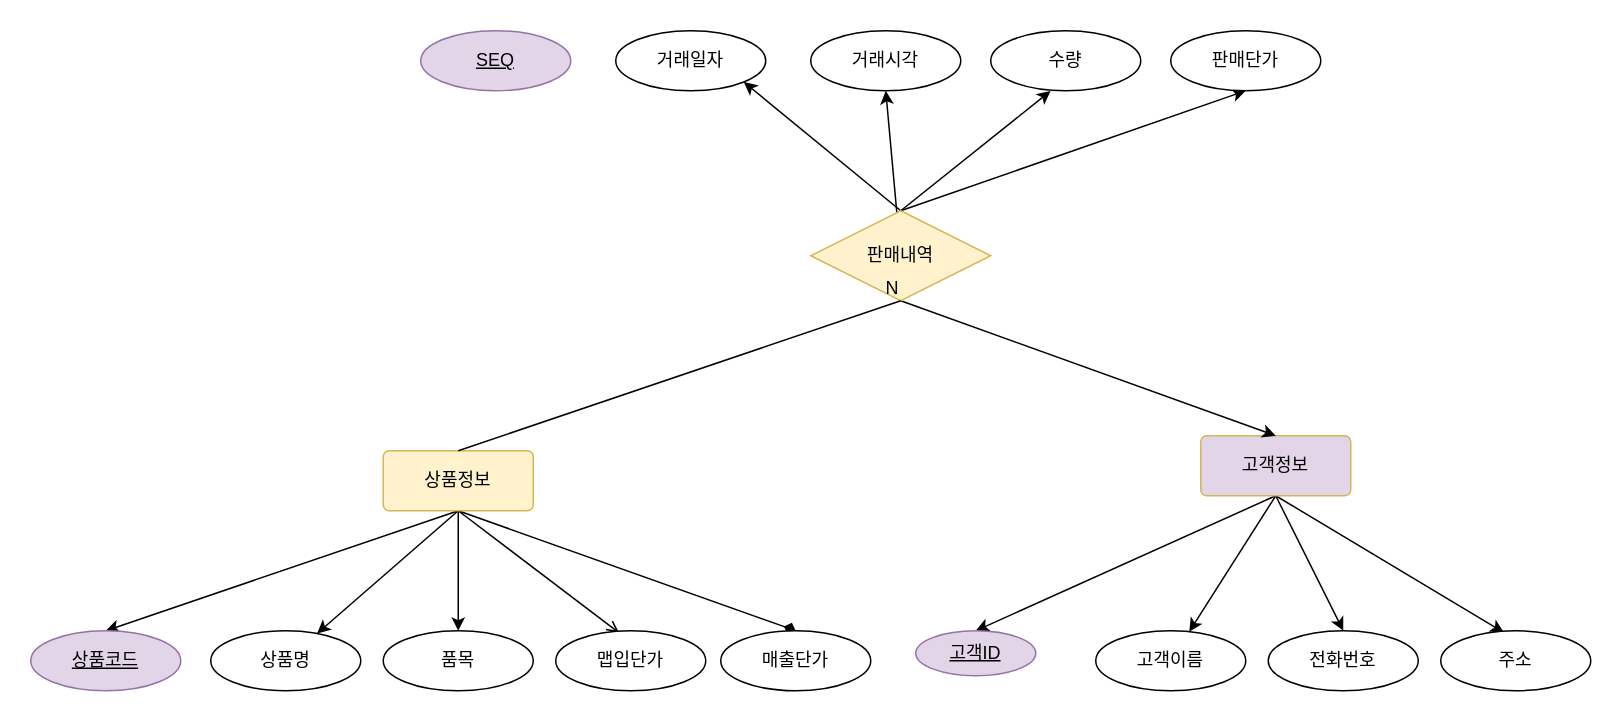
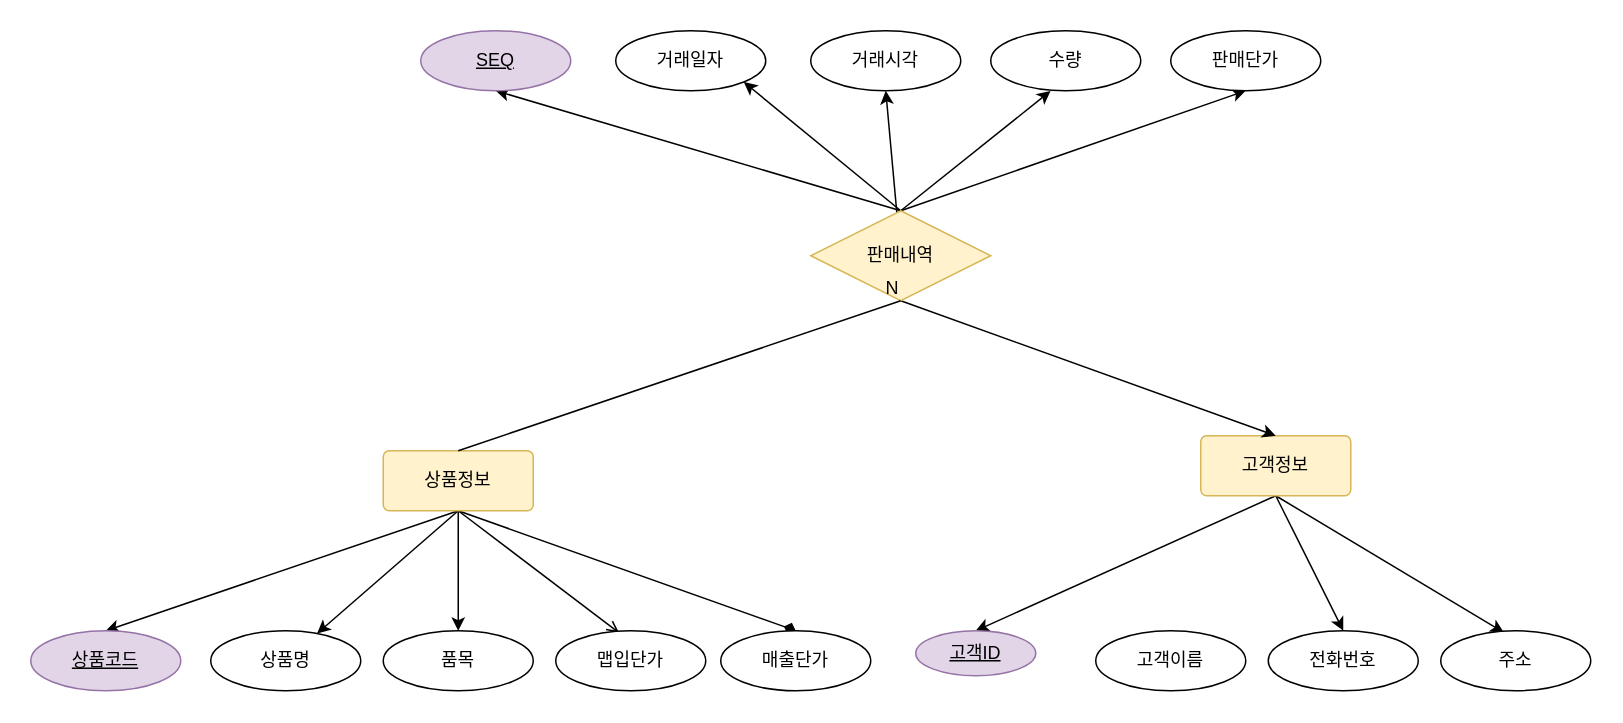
none -> (699, 151)
(1276, 466) -> (1276, 466)
(1234, 561) -> none
